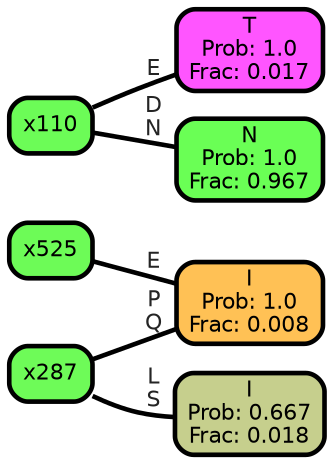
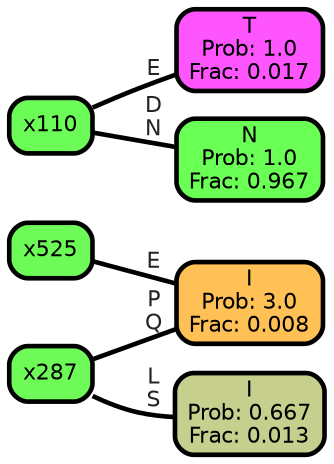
(250, 303) -> (250, 303)
(250, 414) -> (250, 414)
